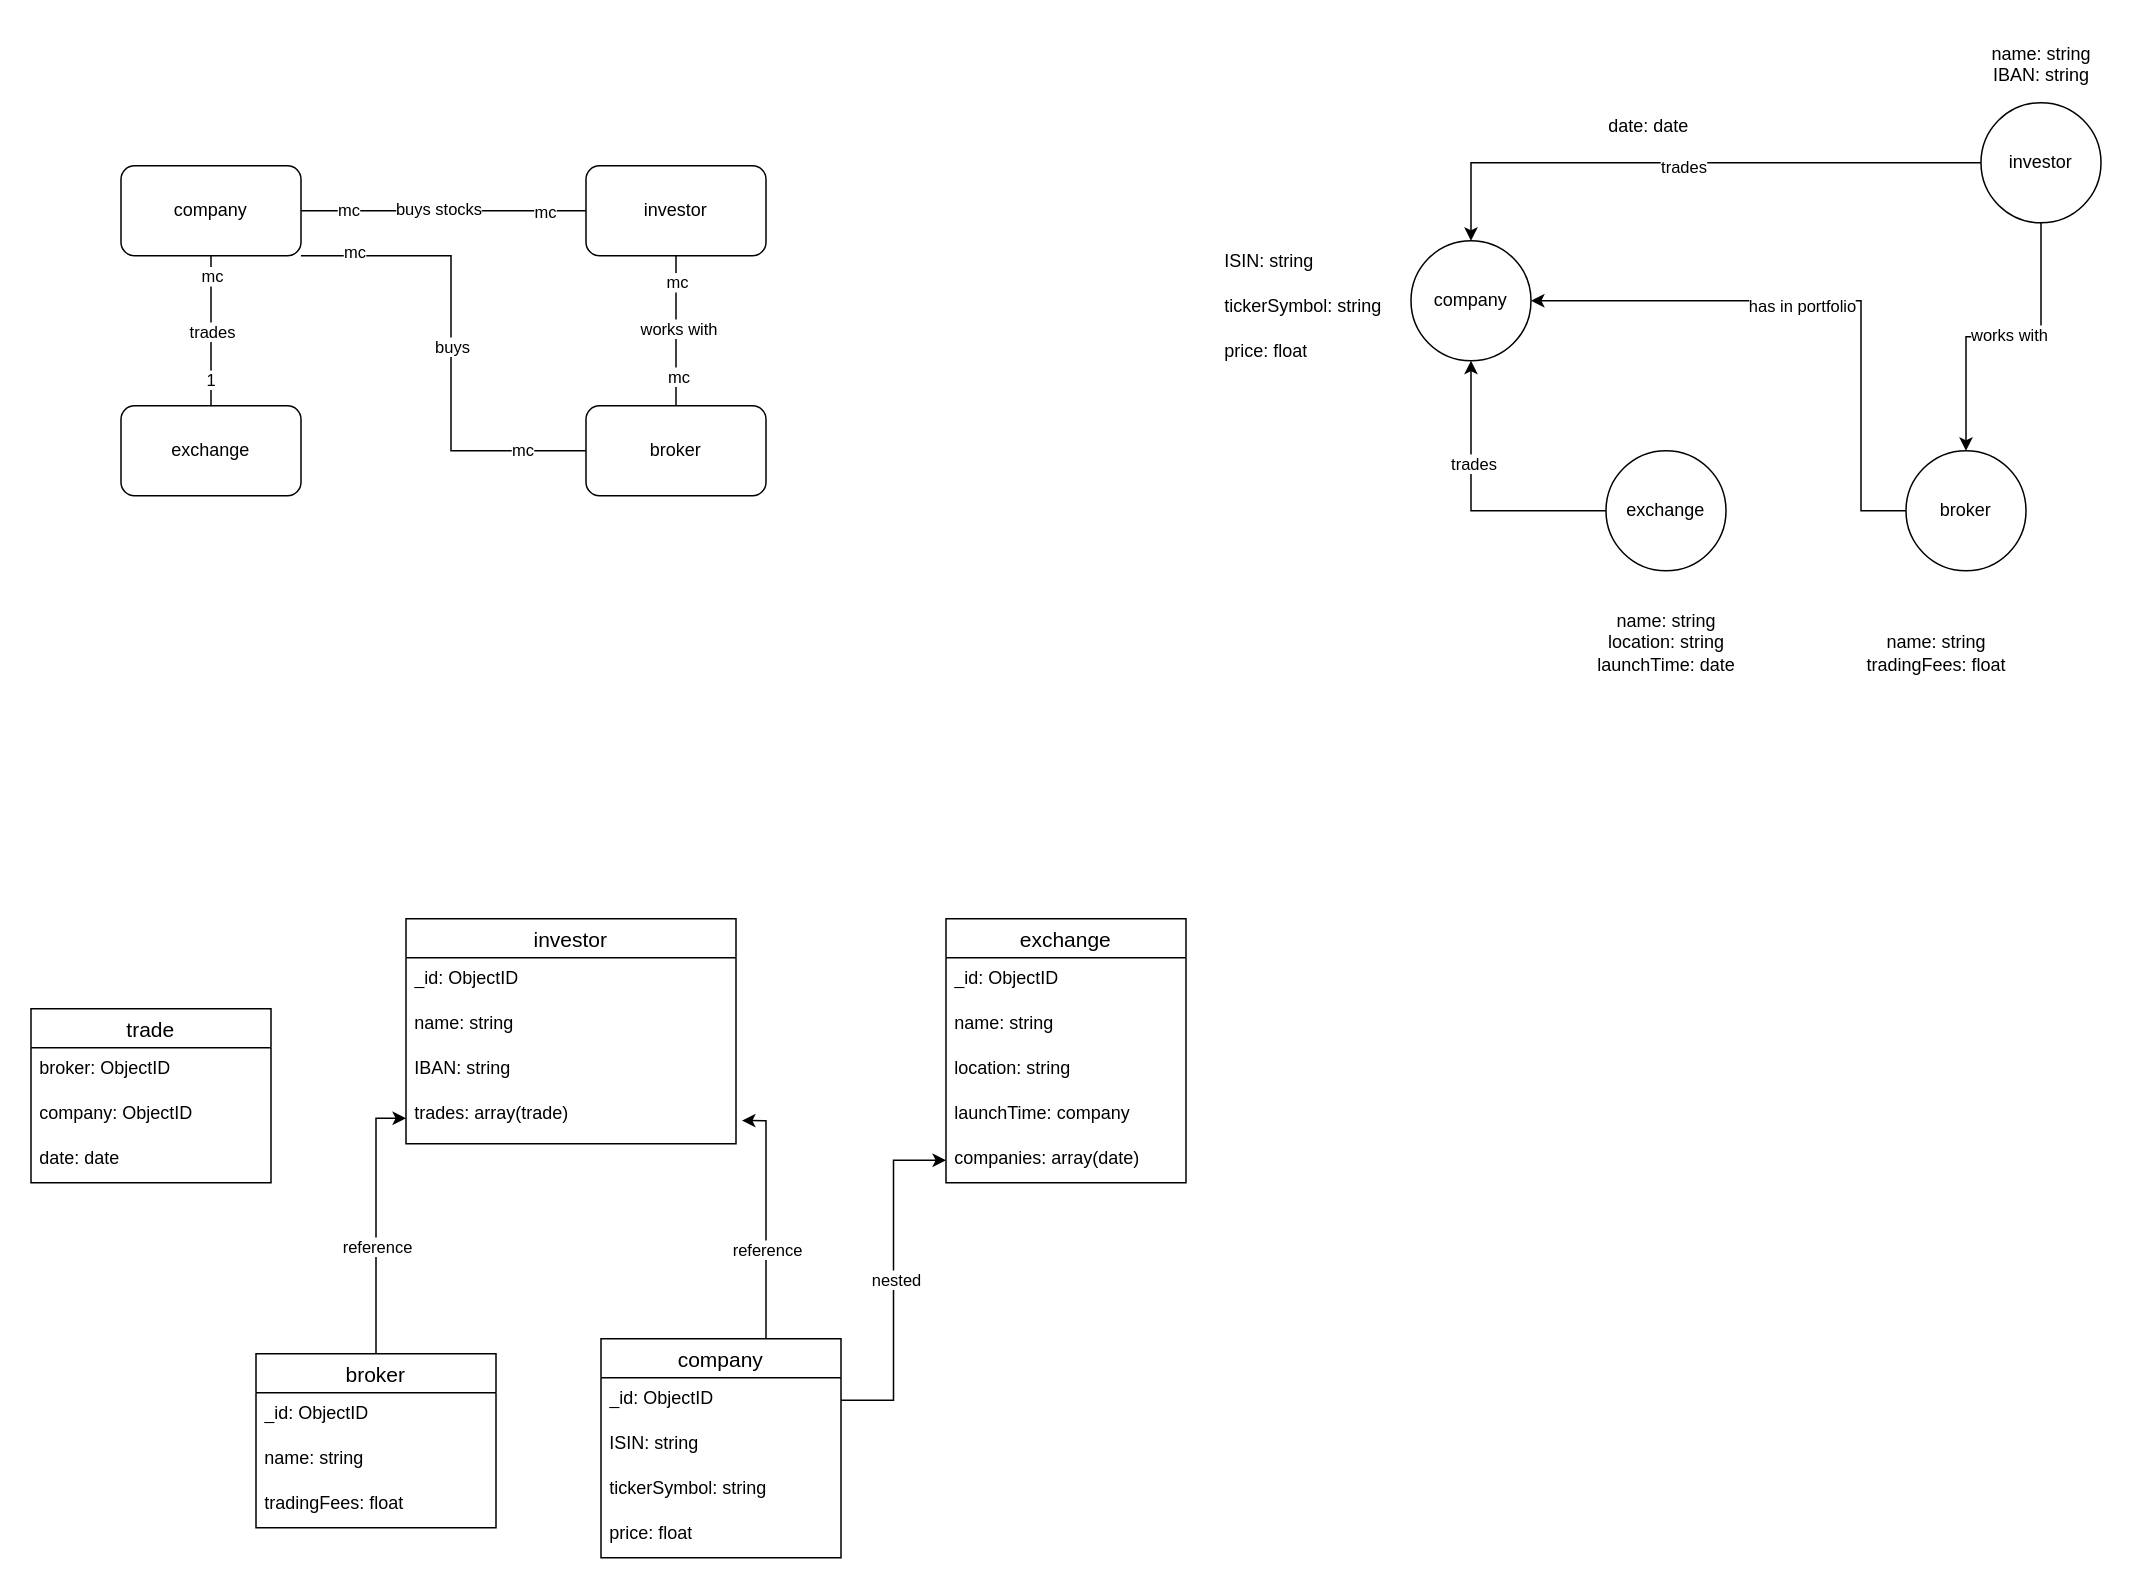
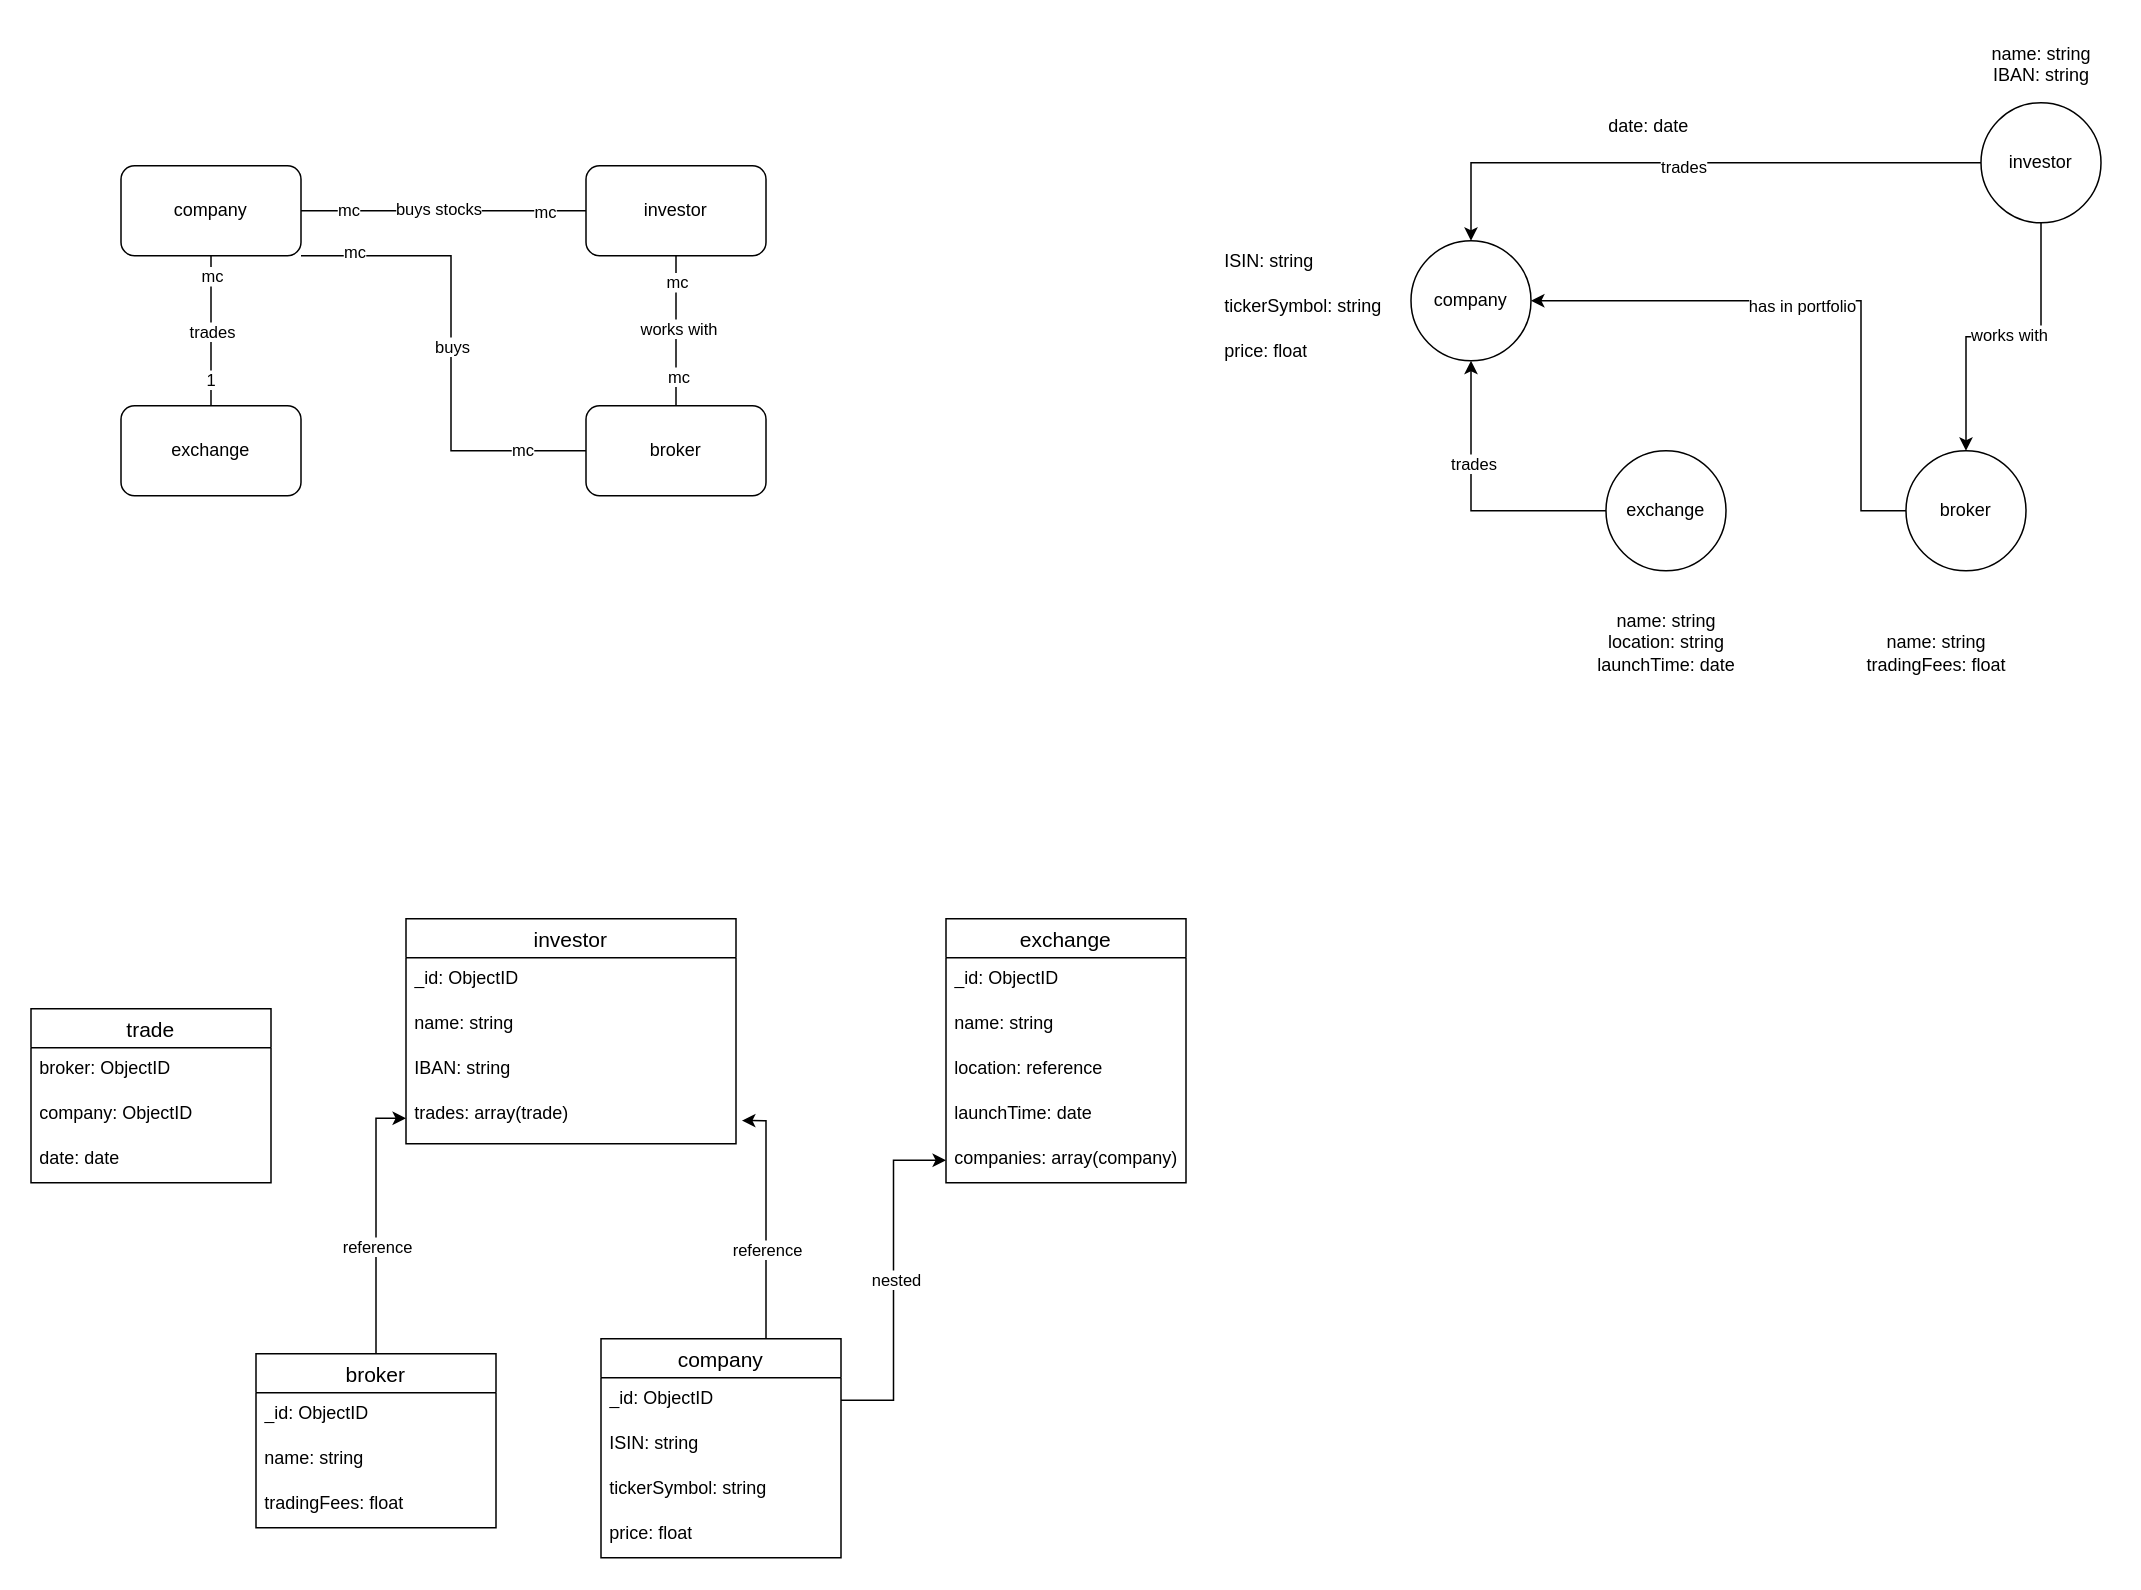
(1024, 1069) -> (1041, 1069)
(1041, 1114) -> (1026, 1114)
(1059, 1159) -> (1067, 1170)
